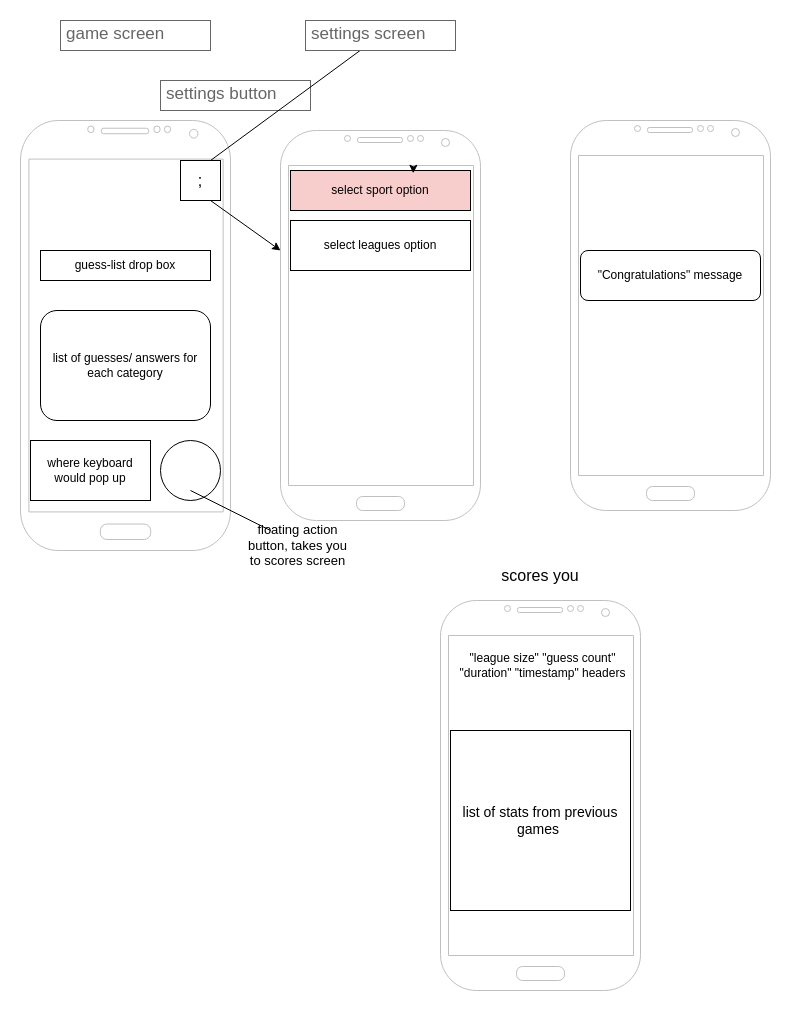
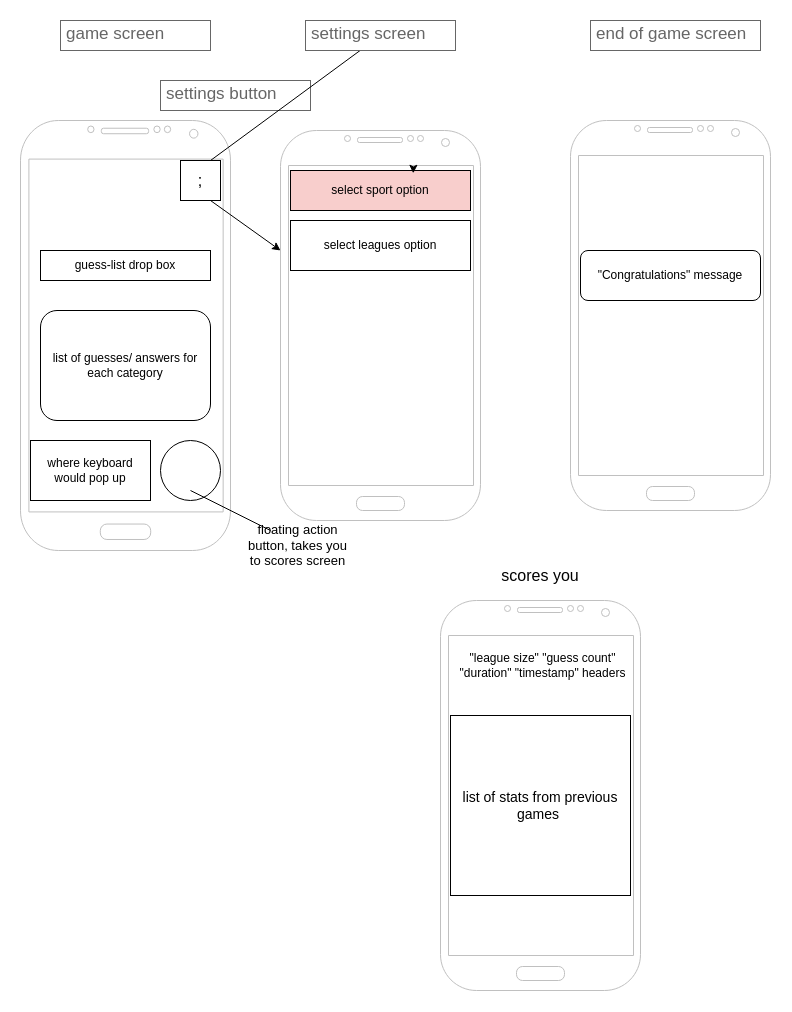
none -> (676, 36)
(541, 821) -> (541, 806)
